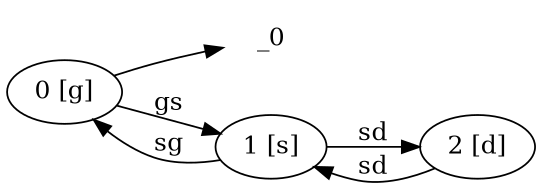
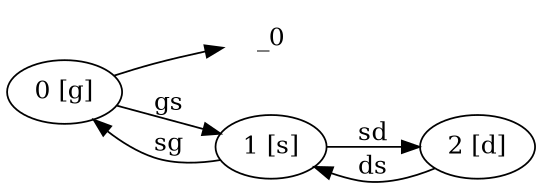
(373, 167) -> (373, 167)
